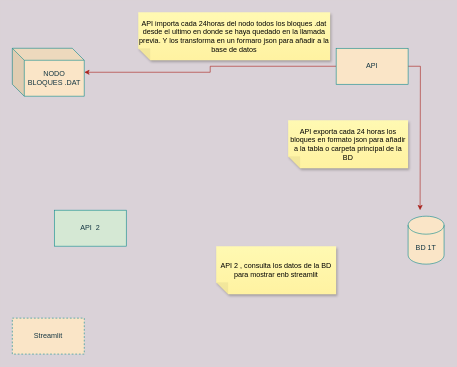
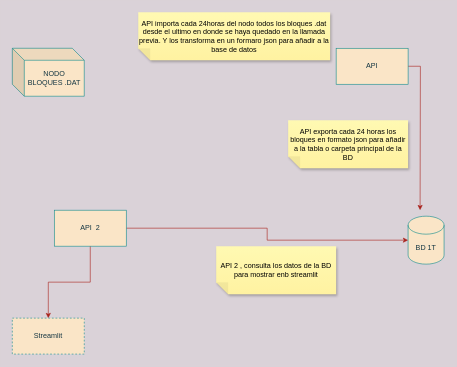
(210, 66) -> none
(90, 228) -> (90, 228)
none -> (267, 239)
none -> (48, 282)
